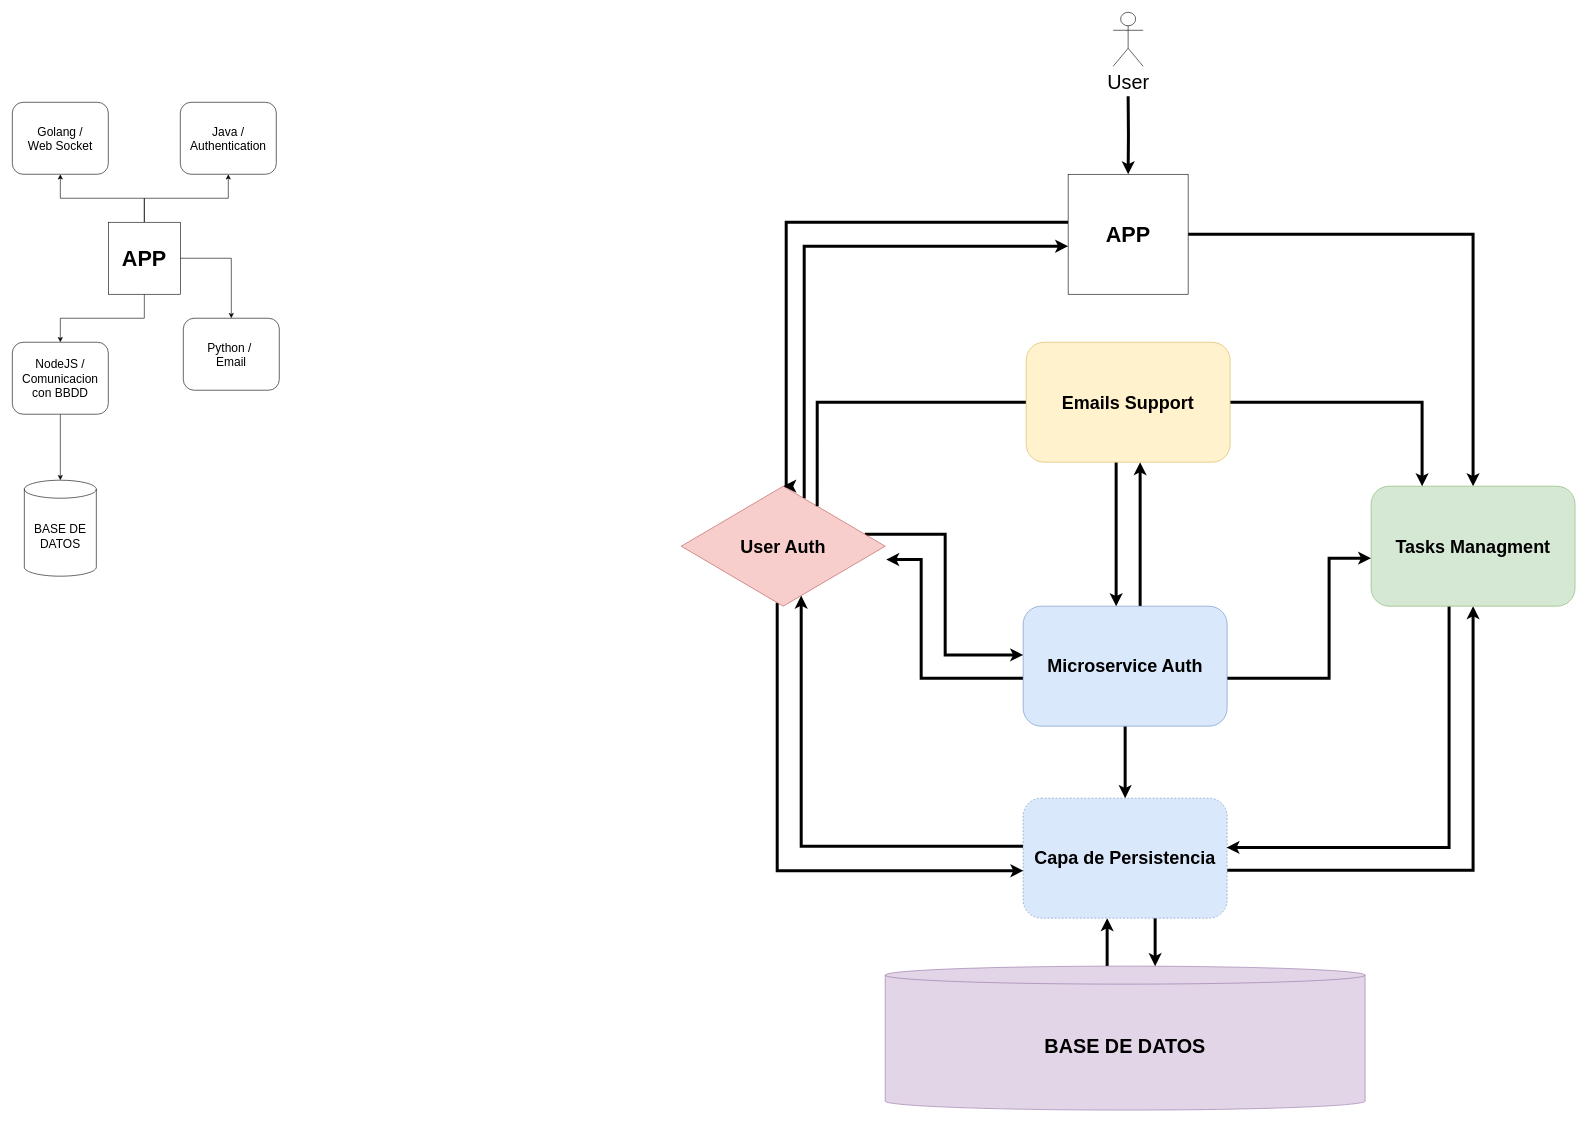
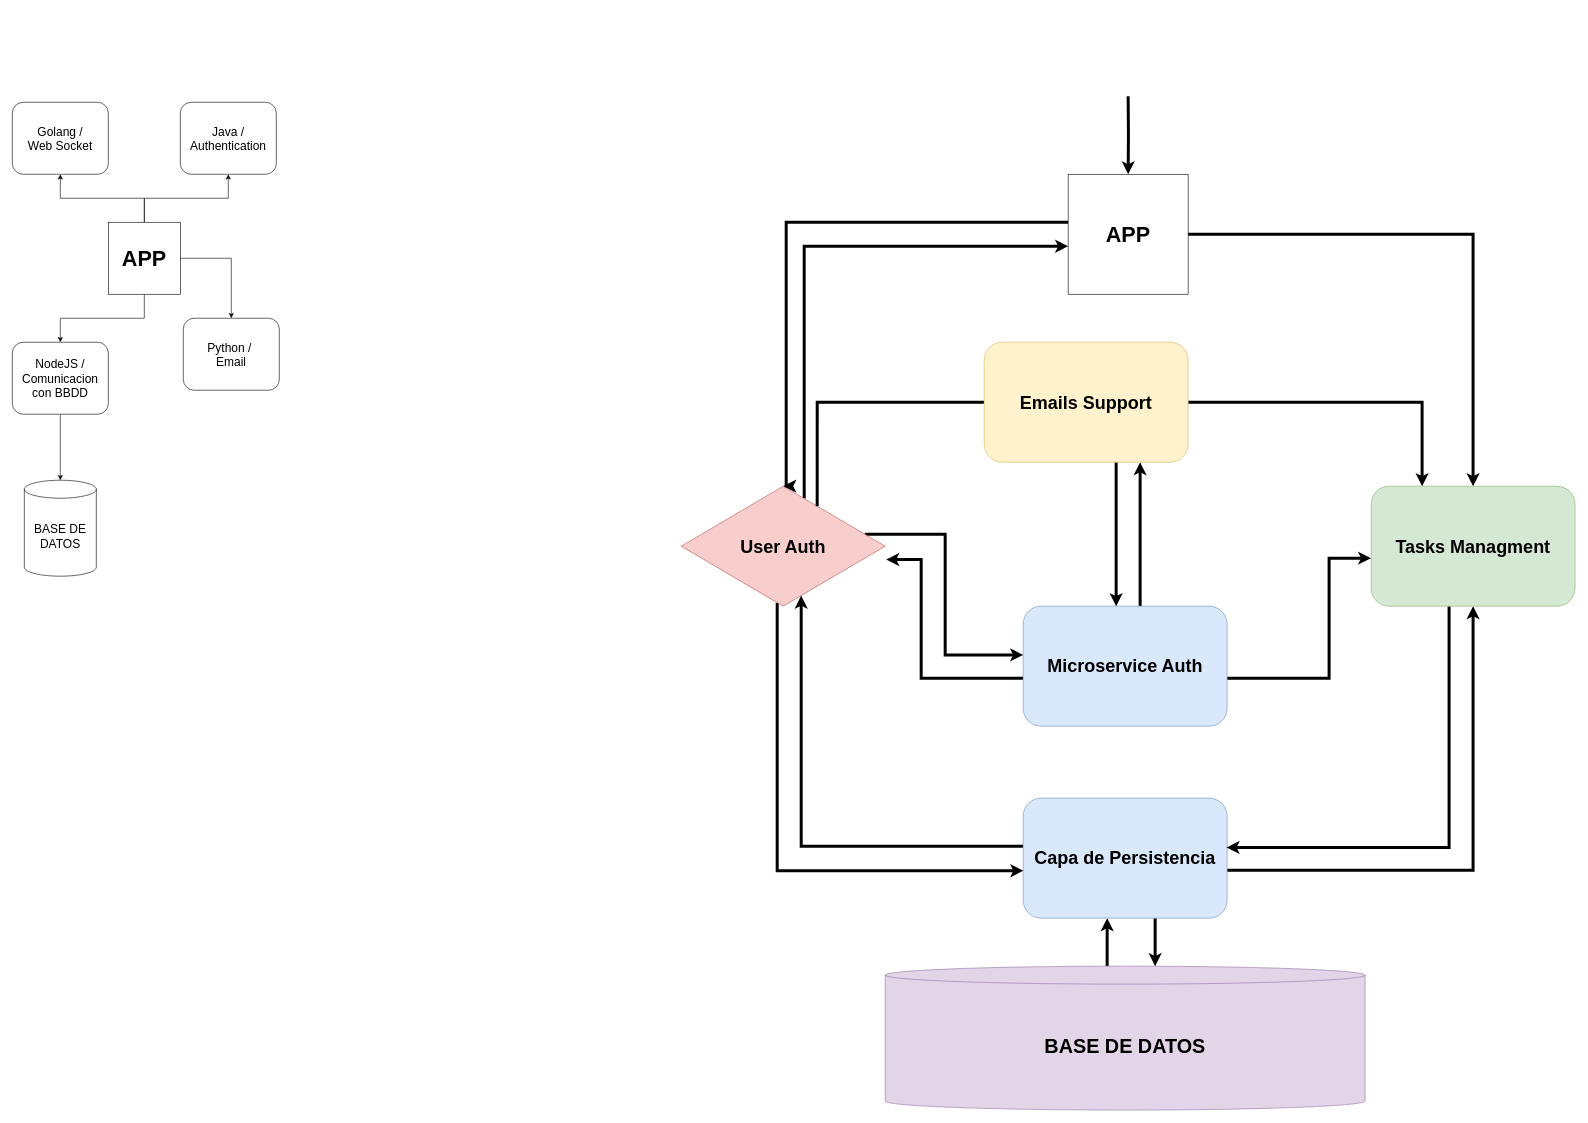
(1128, 39) -> none
(1128, 402) -> (1086, 402)
(1125, 758) -> none
(1125, 858) -> (1125, 858)
